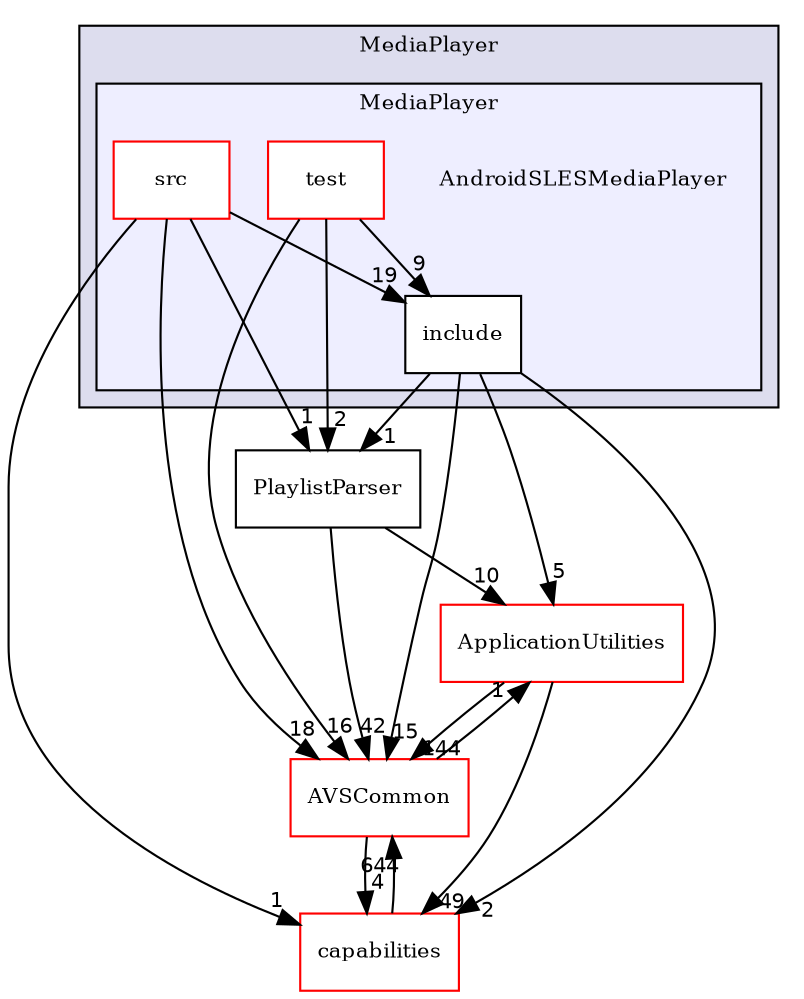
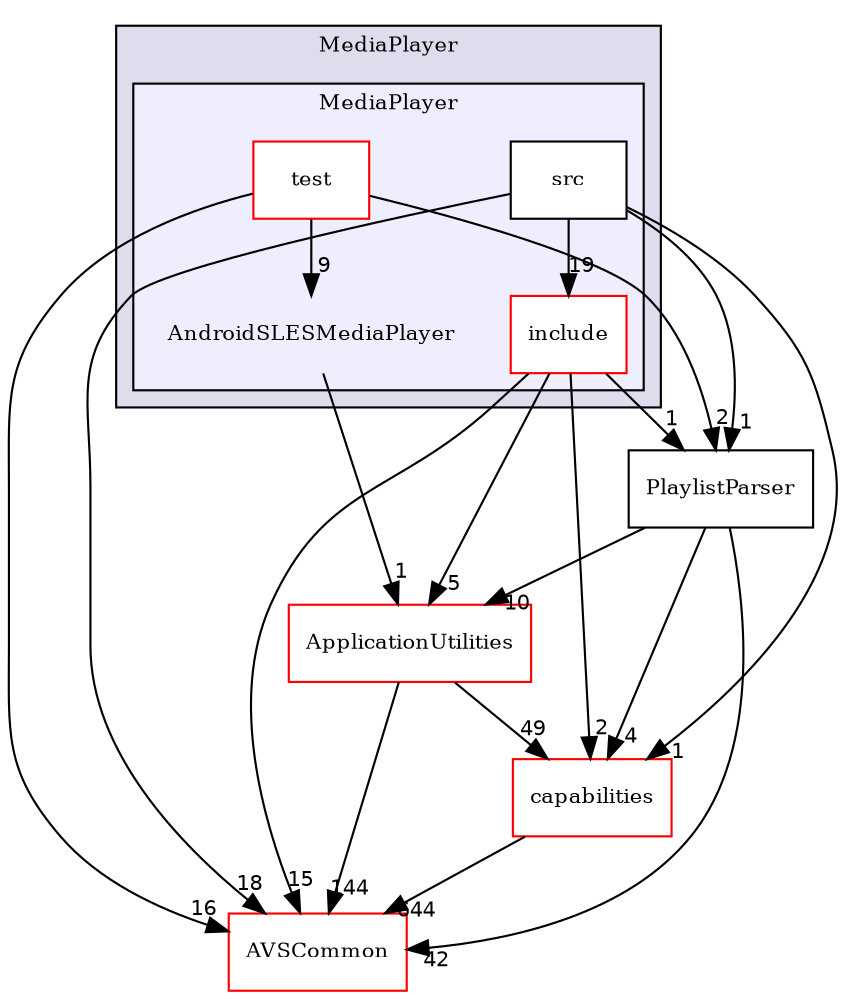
(172, 180) -> (569, 180)
(387, 250) -> (311, 251)
(463, 335) -> (569, 335)
(475, 728) -> (357, 478)
(365, 864) -> (661, 633)
